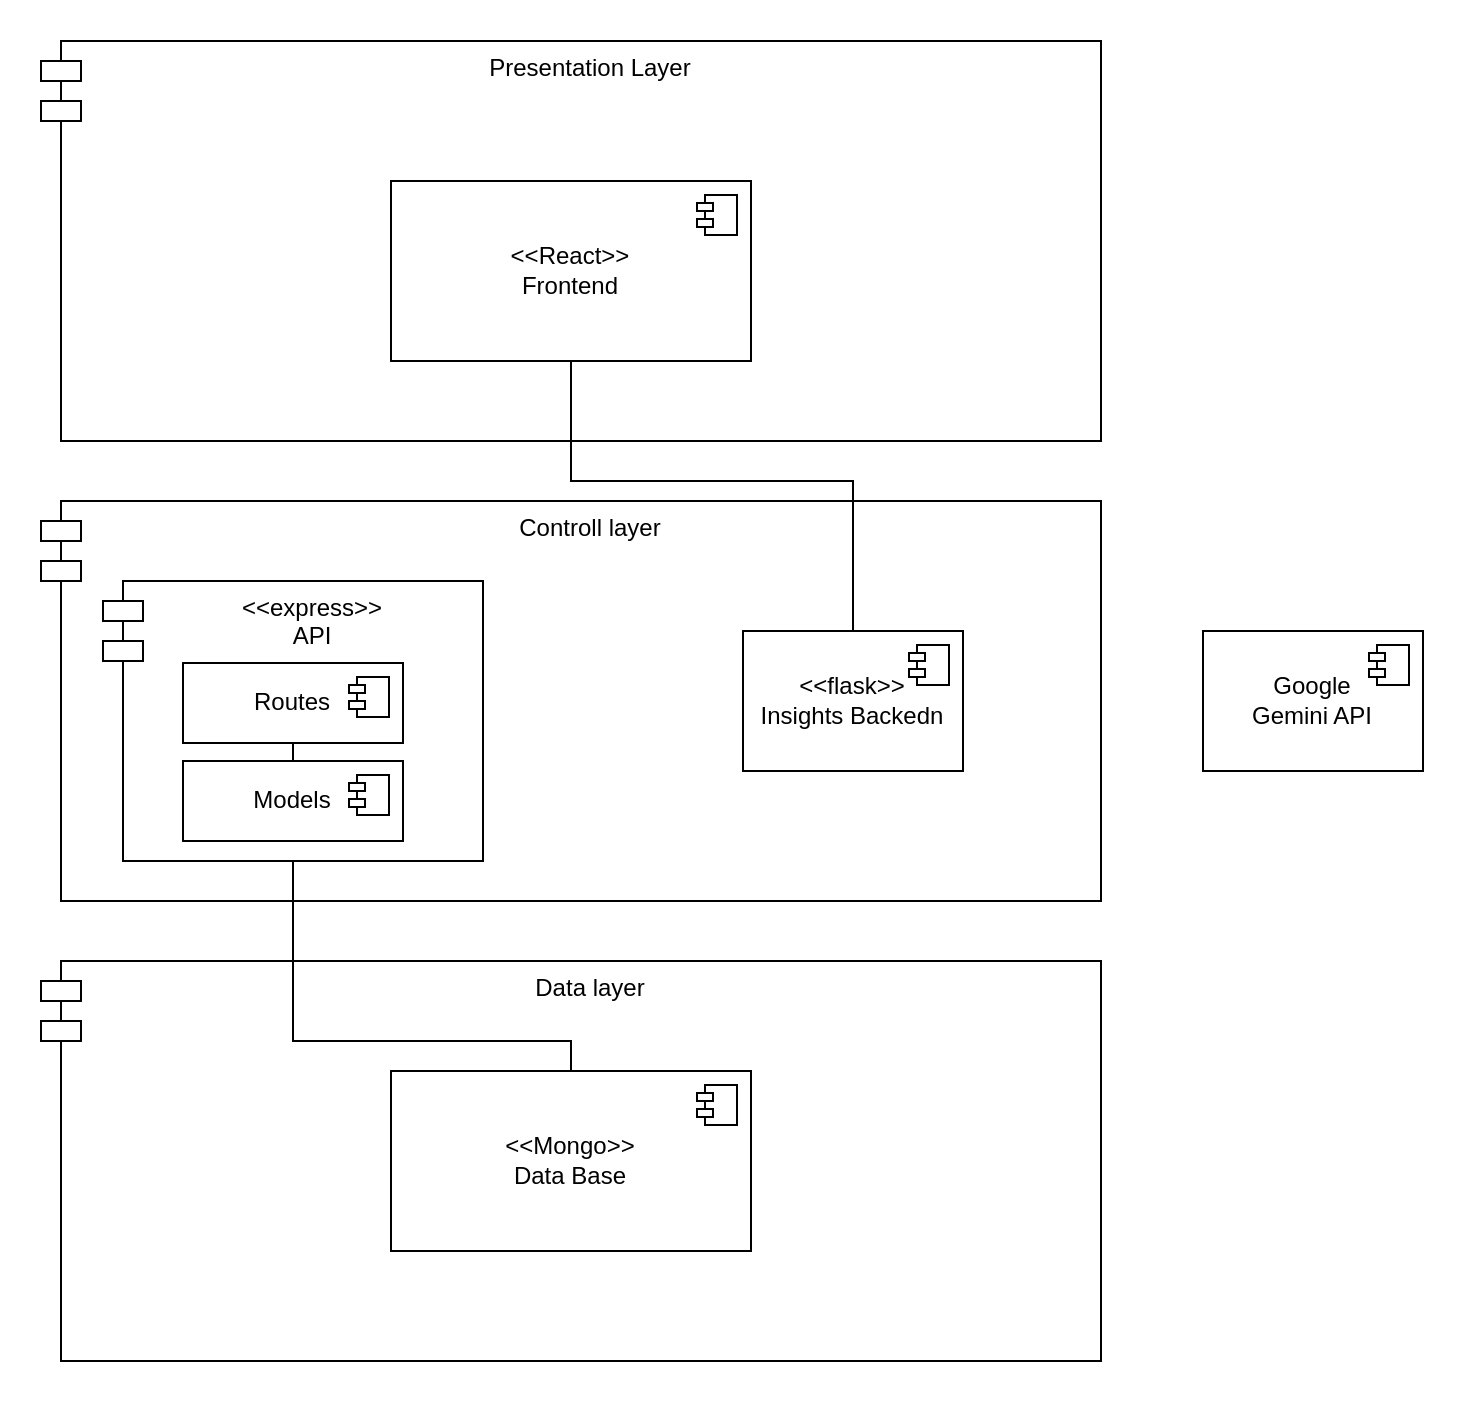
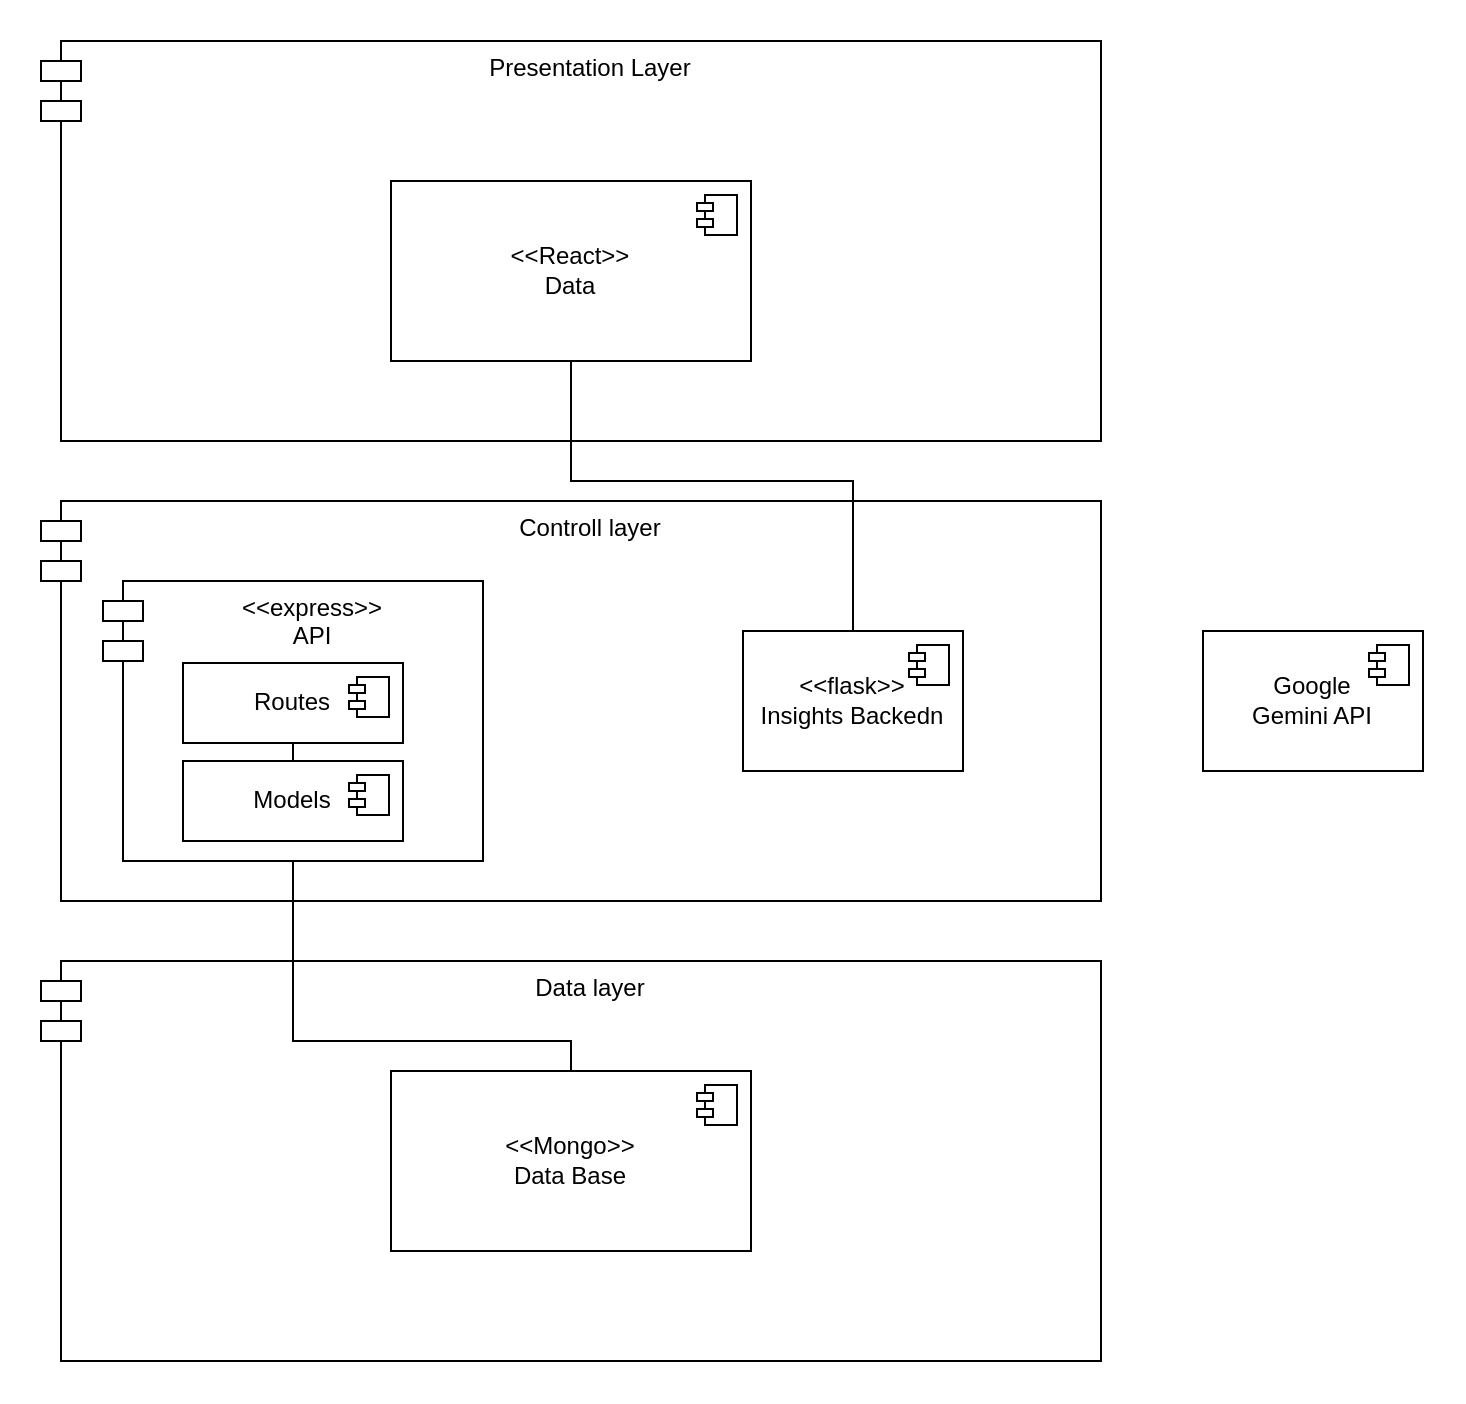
(571, 271) -> (571, 271)
